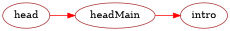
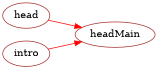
(164, 16) -> (62, 46)
